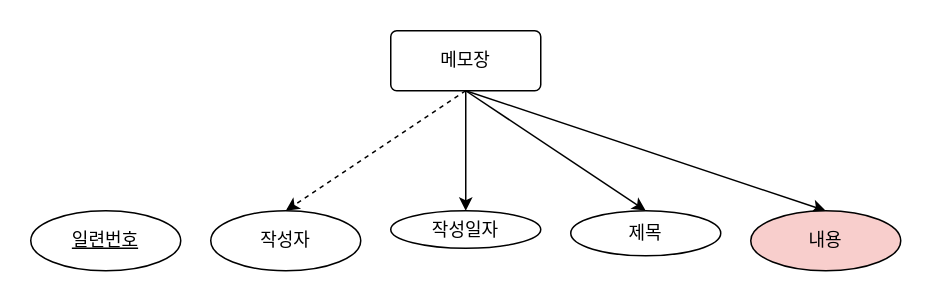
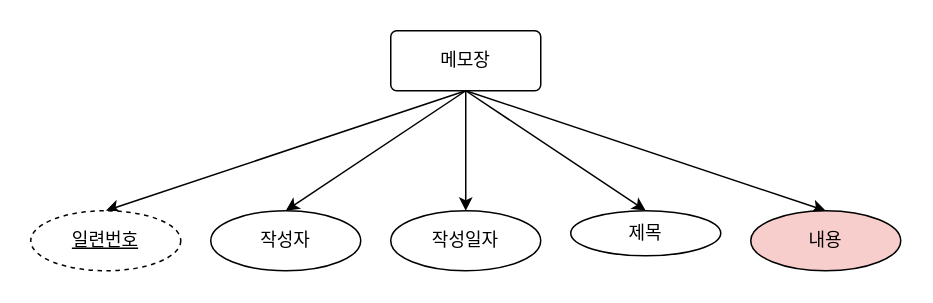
(378, 149) -> (378, 149)
none -> (284, 151)
(466, 230) -> (466, 241)
(106, 241) -> (106, 241)
